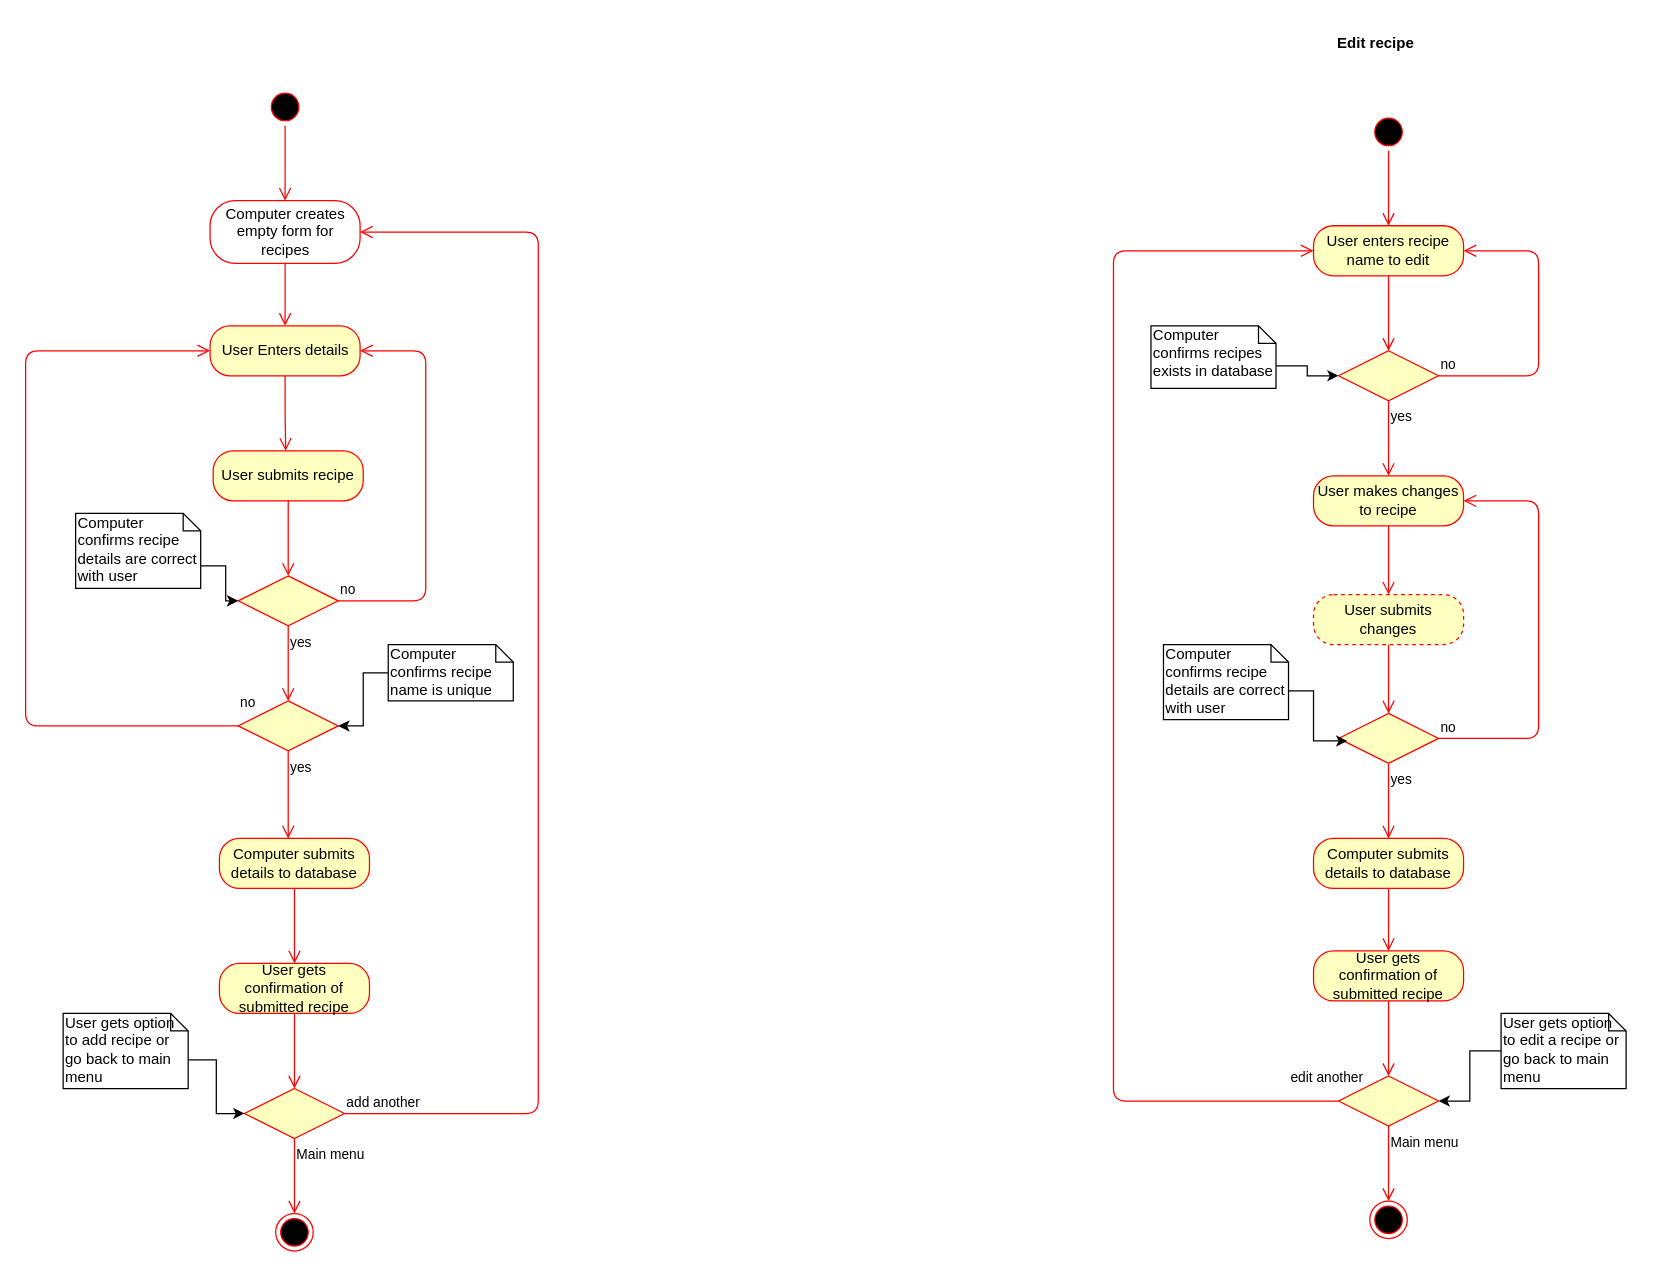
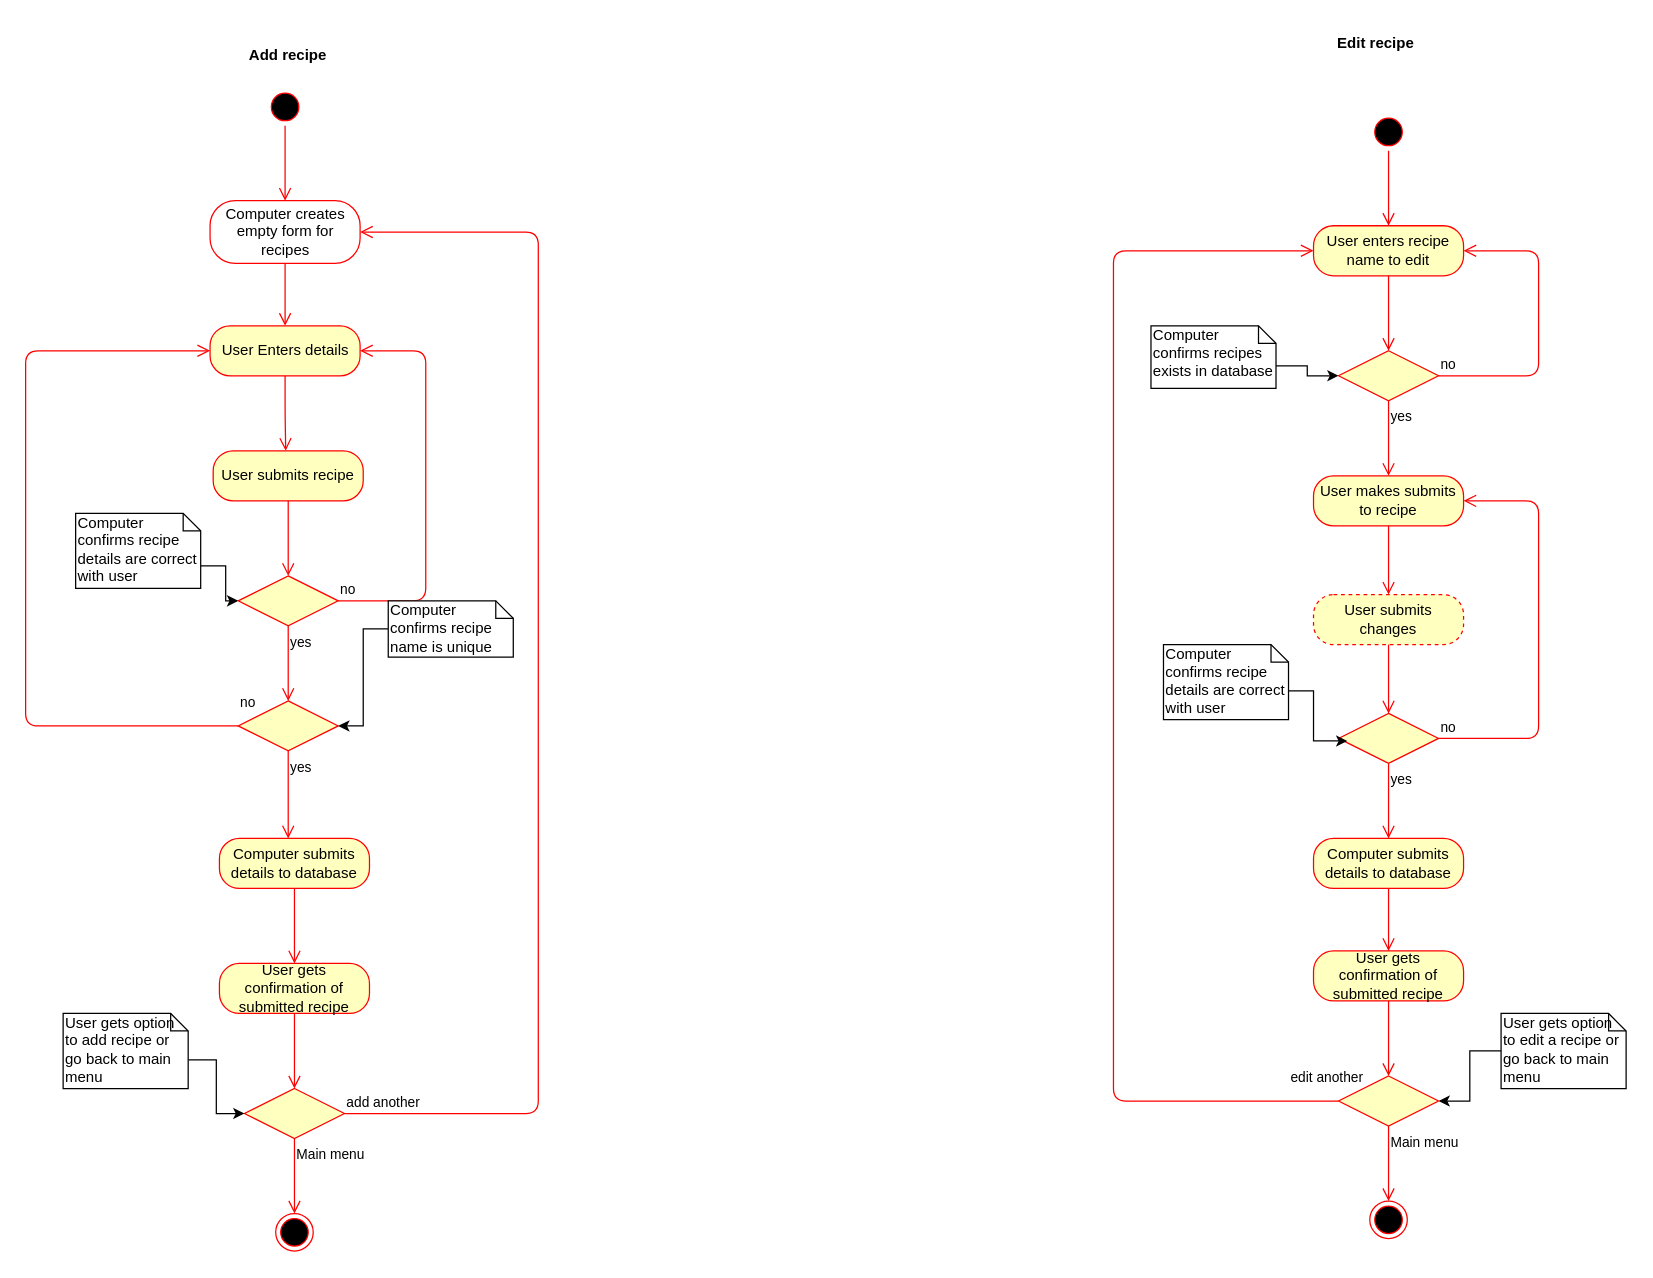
none -> (288, 54)
(1388, 501) -> (1388, 501)
(451, 673) -> (451, 629)
